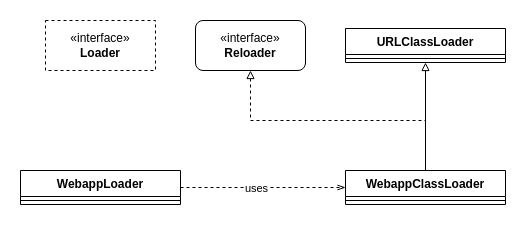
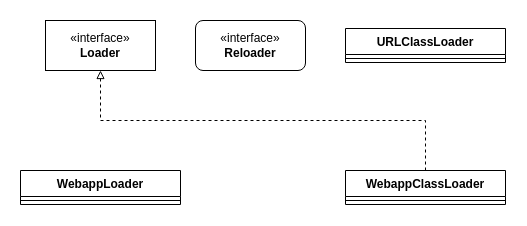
(101, 46) -> (101, 46)
(426, 95) -> none
(251, 99) -> (155, 121)
(262, 188) -> none
